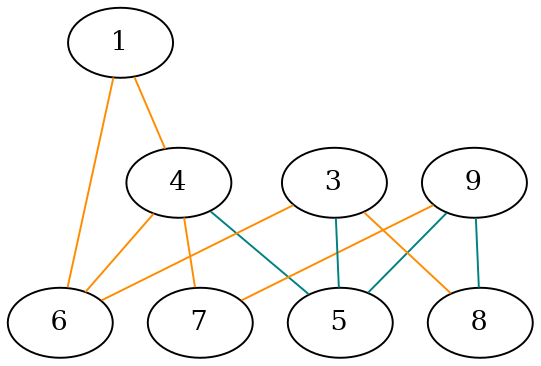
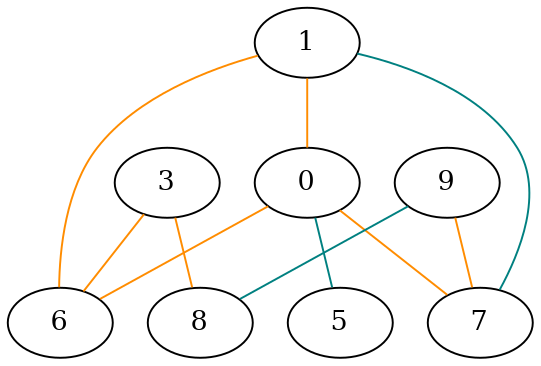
none -> (505, 132)
(179, 183) -> (307, 183)
(337, 239) -> none
(417, 243) -> none
